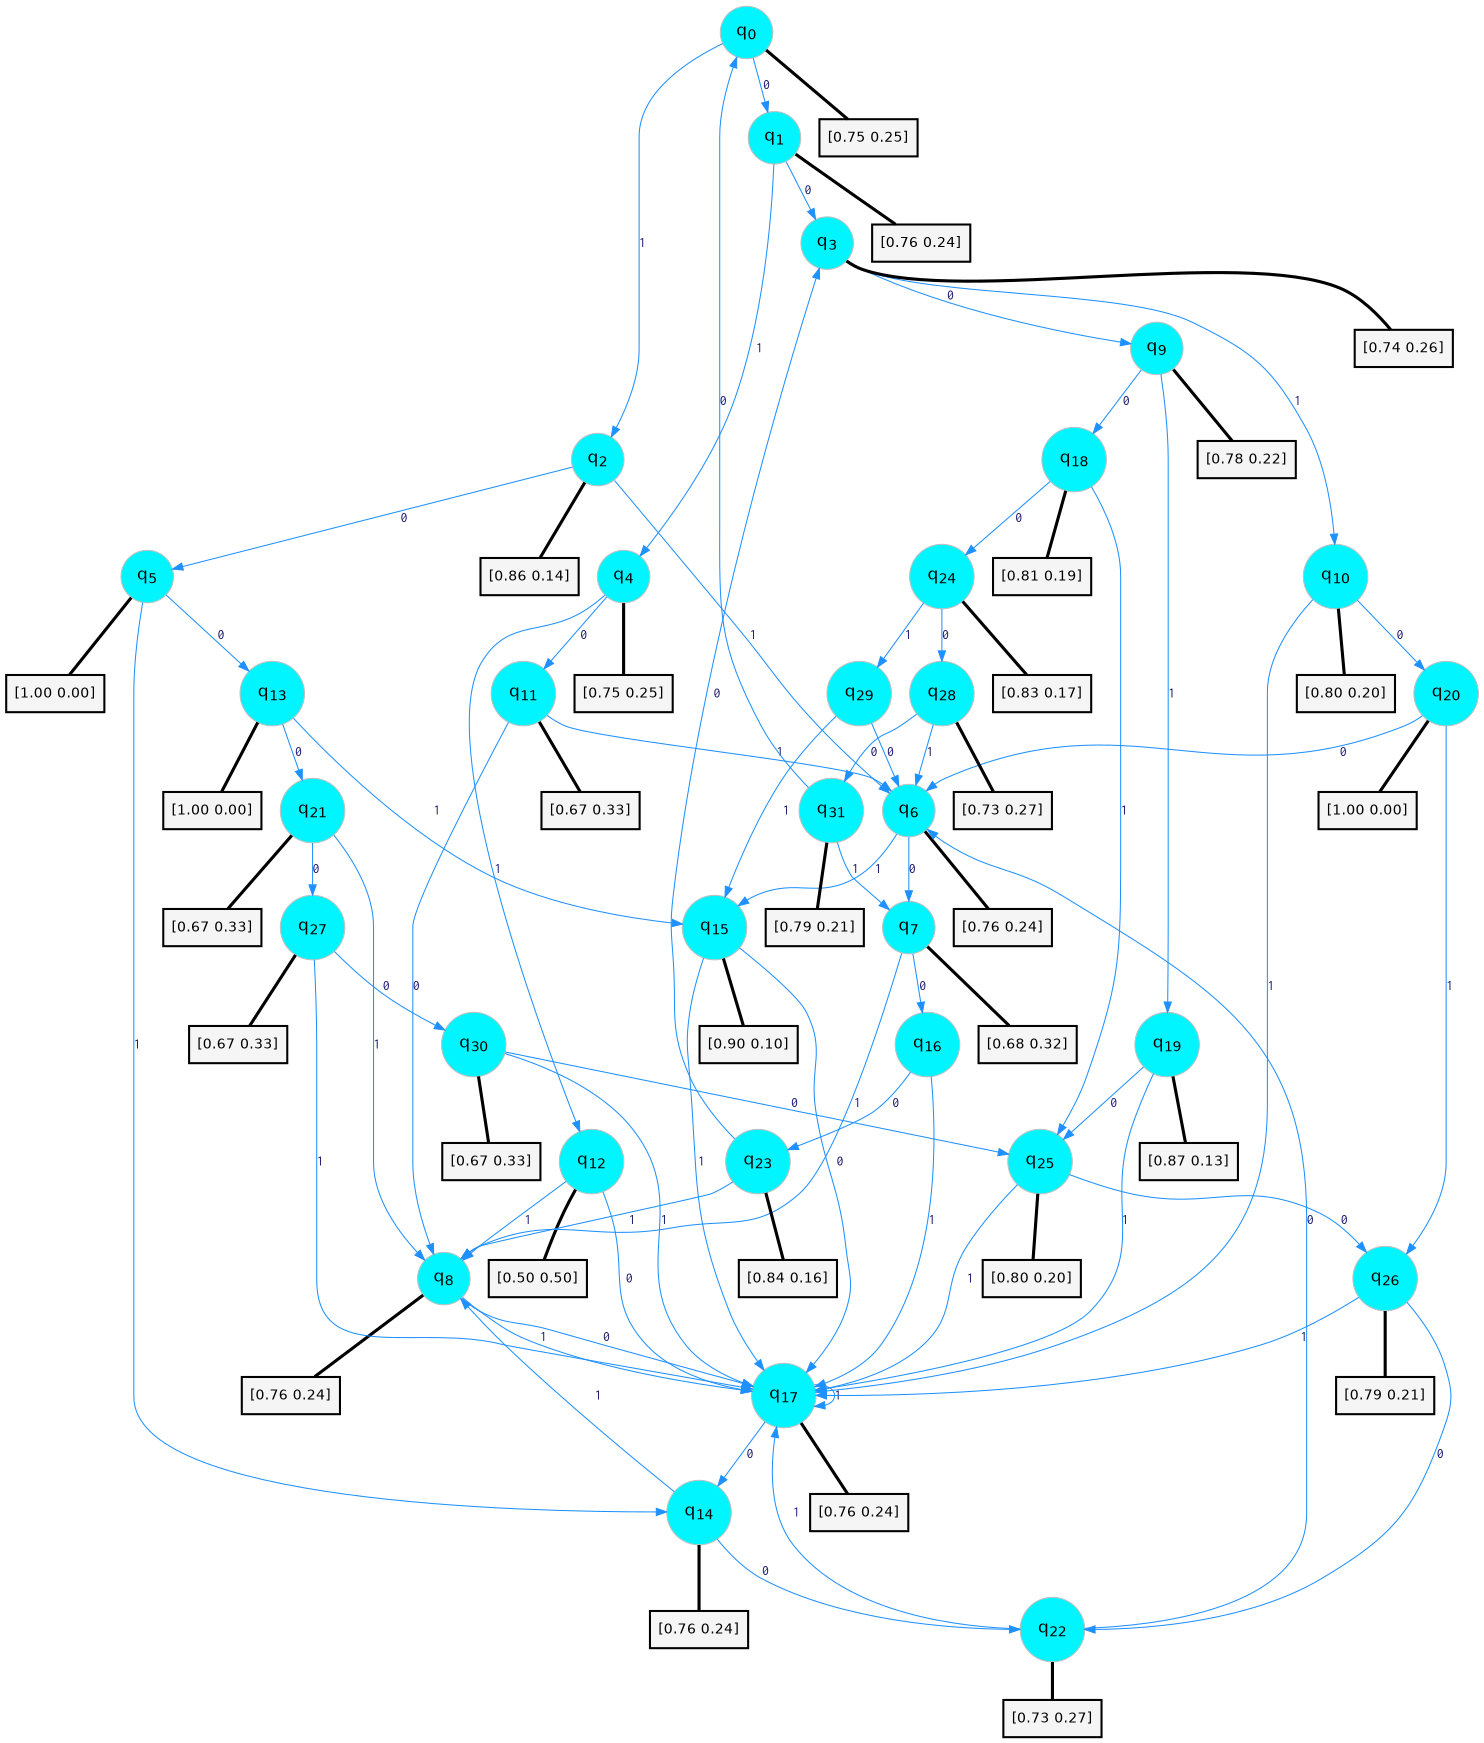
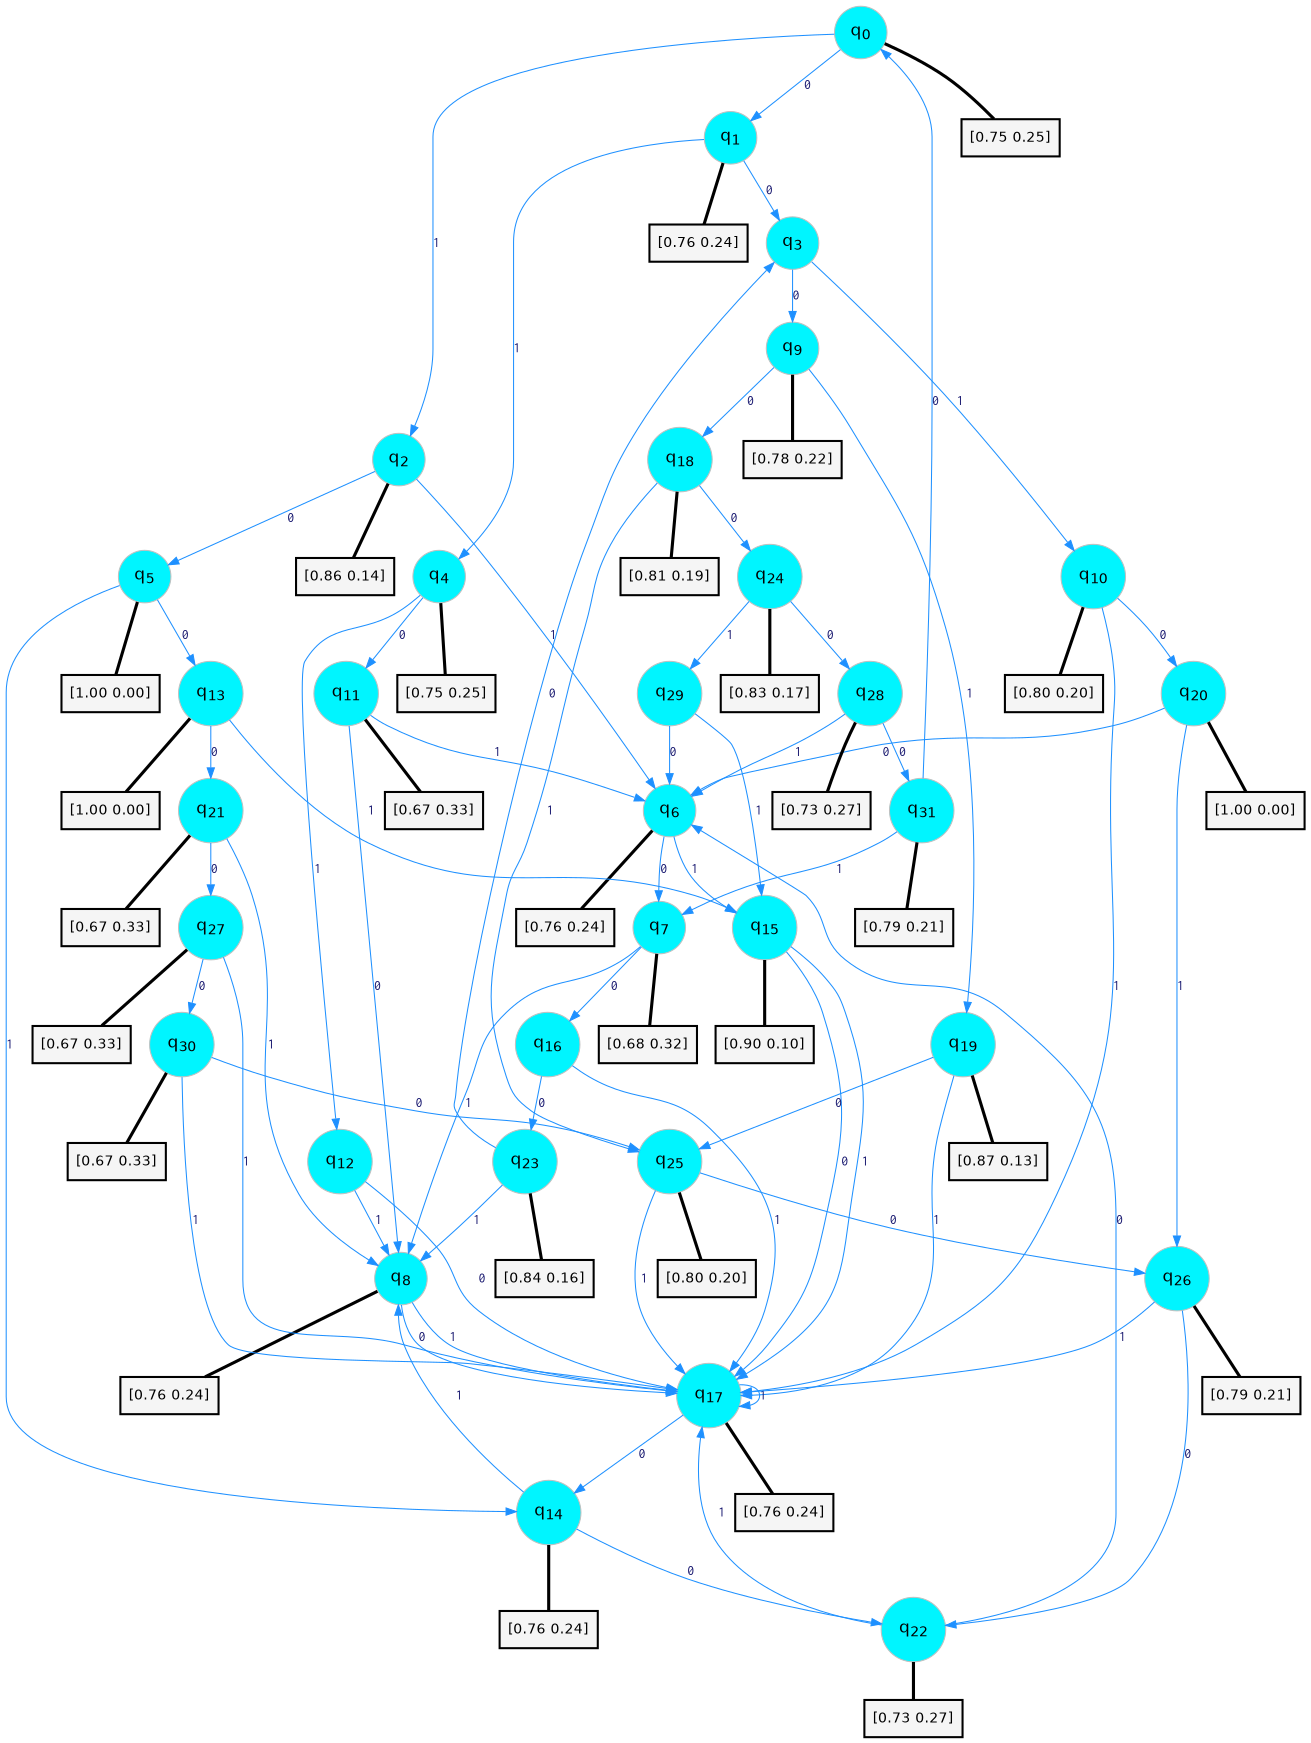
(1404, 348) -> none
(538, 1279) -> none
